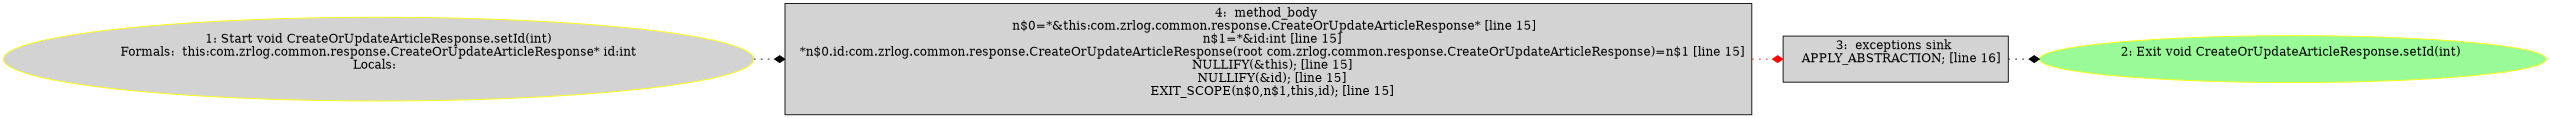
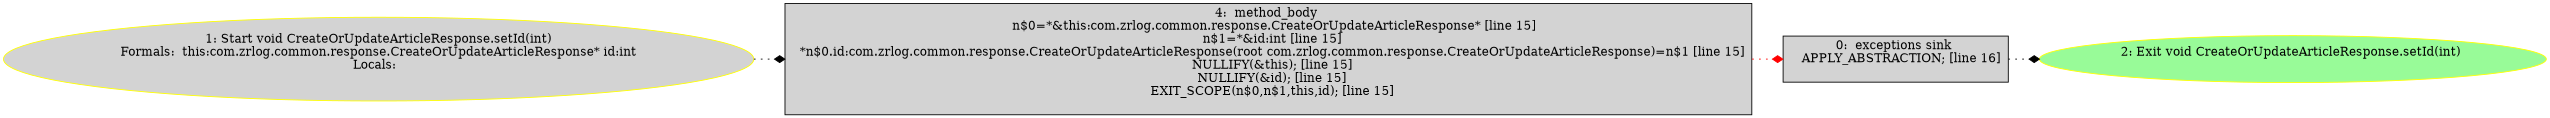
(1896, 59) -> (1896, 59)
